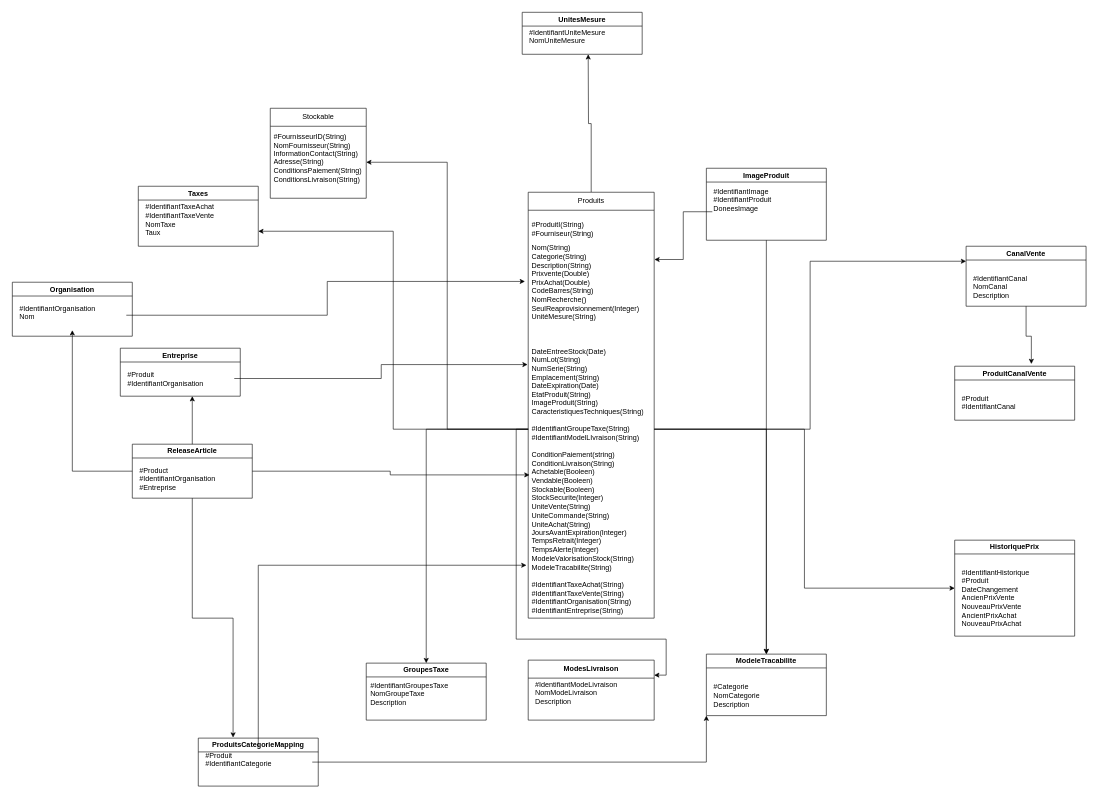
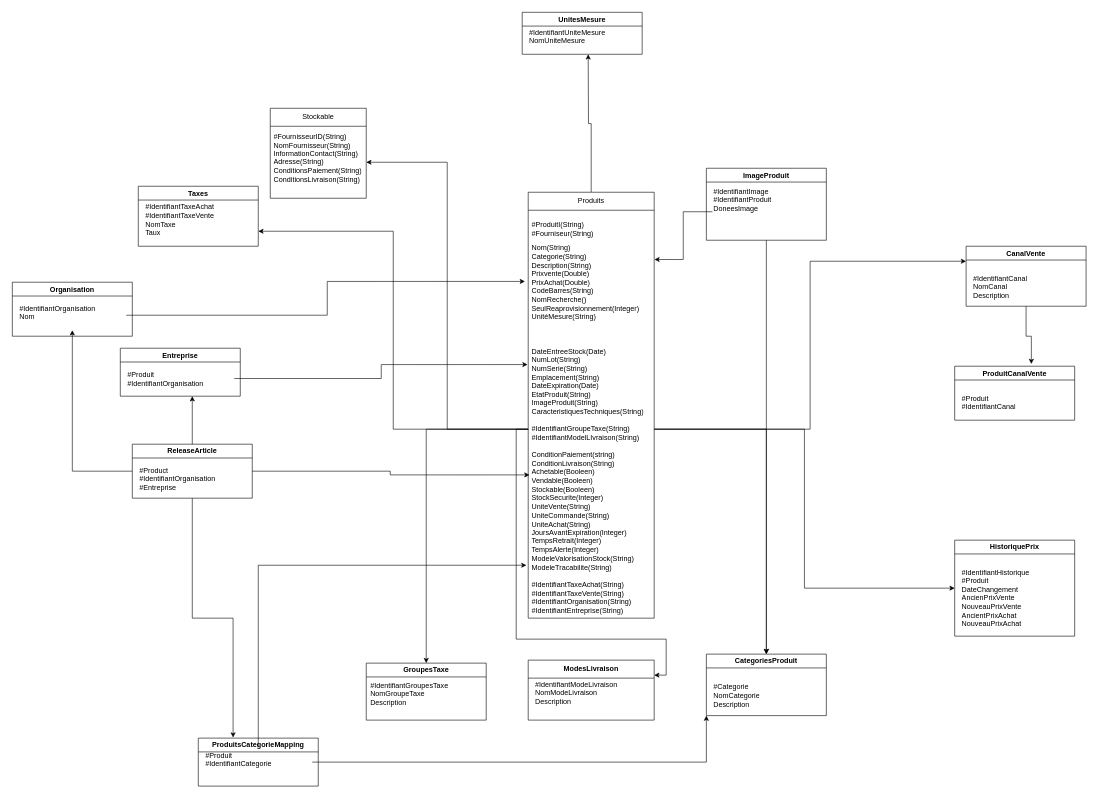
(767, 662) -> (767, 662)
